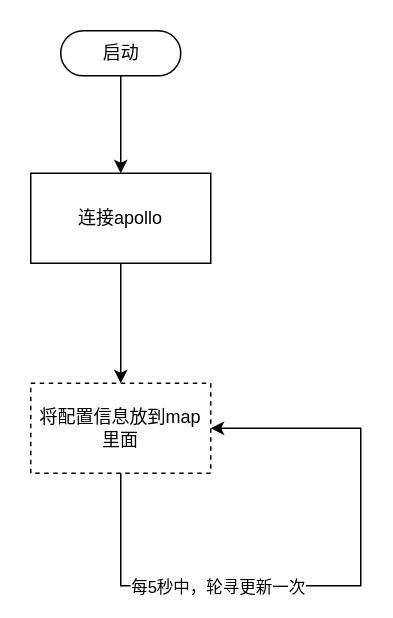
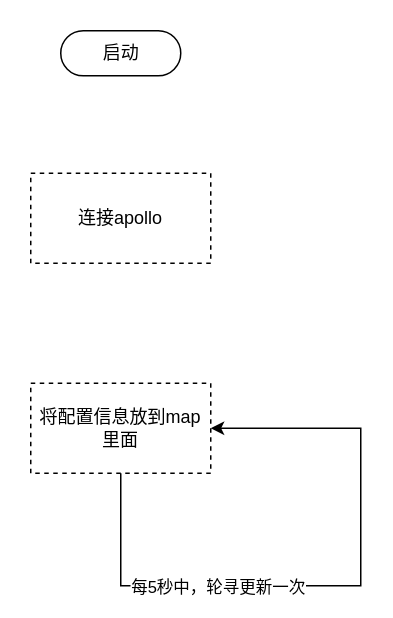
(121, 119) -> none
(121, 218) -> (121, 218)
(121, 318) -> none
